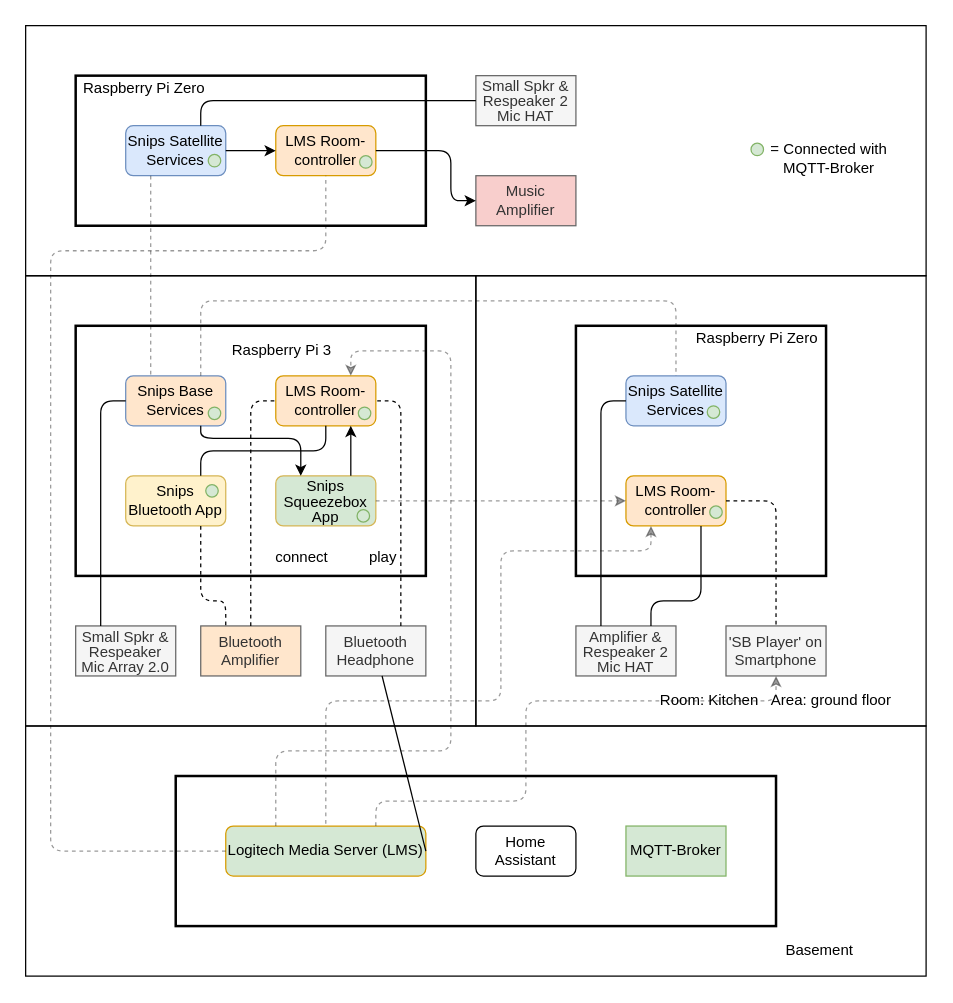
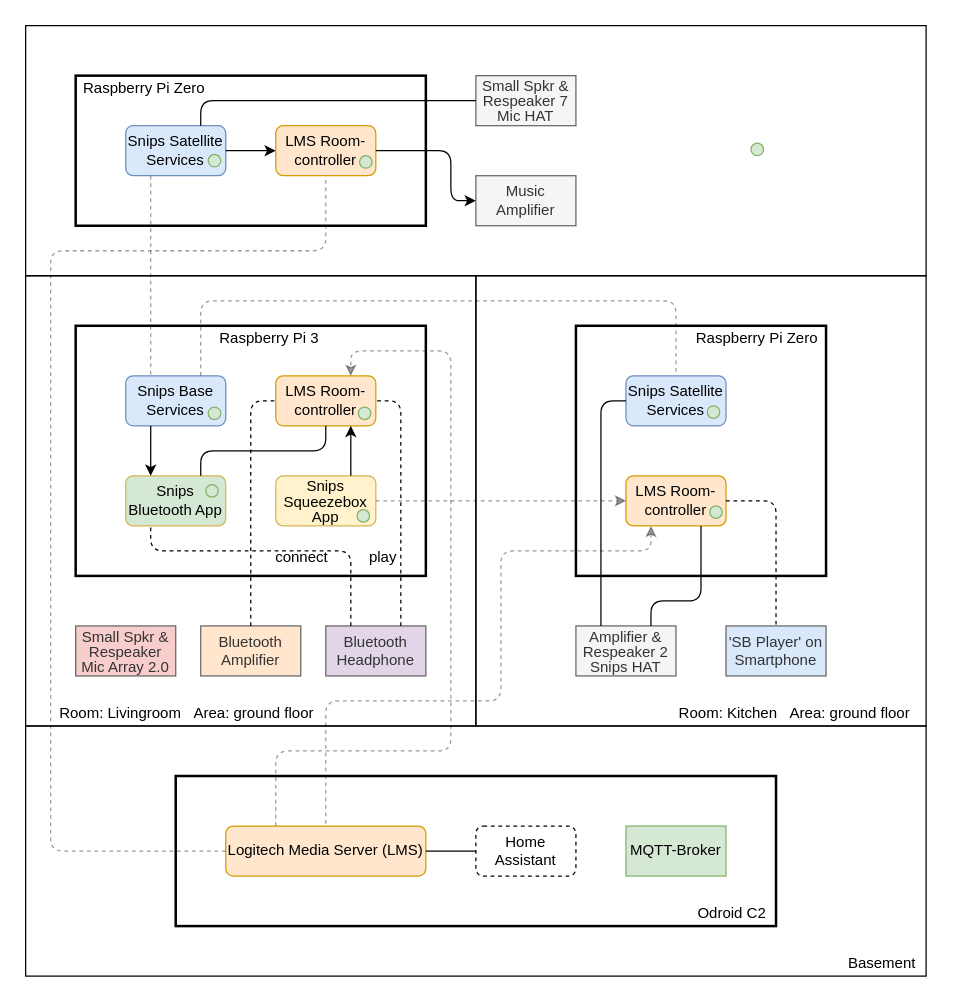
(526, 101) -> (526, 101)
(829, 158) -> none
(526, 201) -> (526, 201)
(282, 351) -> (269, 338)
(176, 401) -> (176, 401)
(257, 438) -> none
none -> (151, 447)
(176, 501) -> (176, 501)
(326, 501) -> (326, 501)
(101, 506) -> none
none -> (276, 551)
(201, 579) -> none
(126, 651) -> (126, 651)
(376, 651) -> (376, 651)
(626, 651) -> (626, 651)
(776, 651) -> (776, 651)
(708, 701) -> none
(776, 701) -> (794, 713)
none -> (187, 713)
(404, 763) -> (451, 851)
(326, 851) -> (326, 851)
(526, 851) -> (526, 851)
none -> (732, 913)
(819, 951) -> (882, 963)
